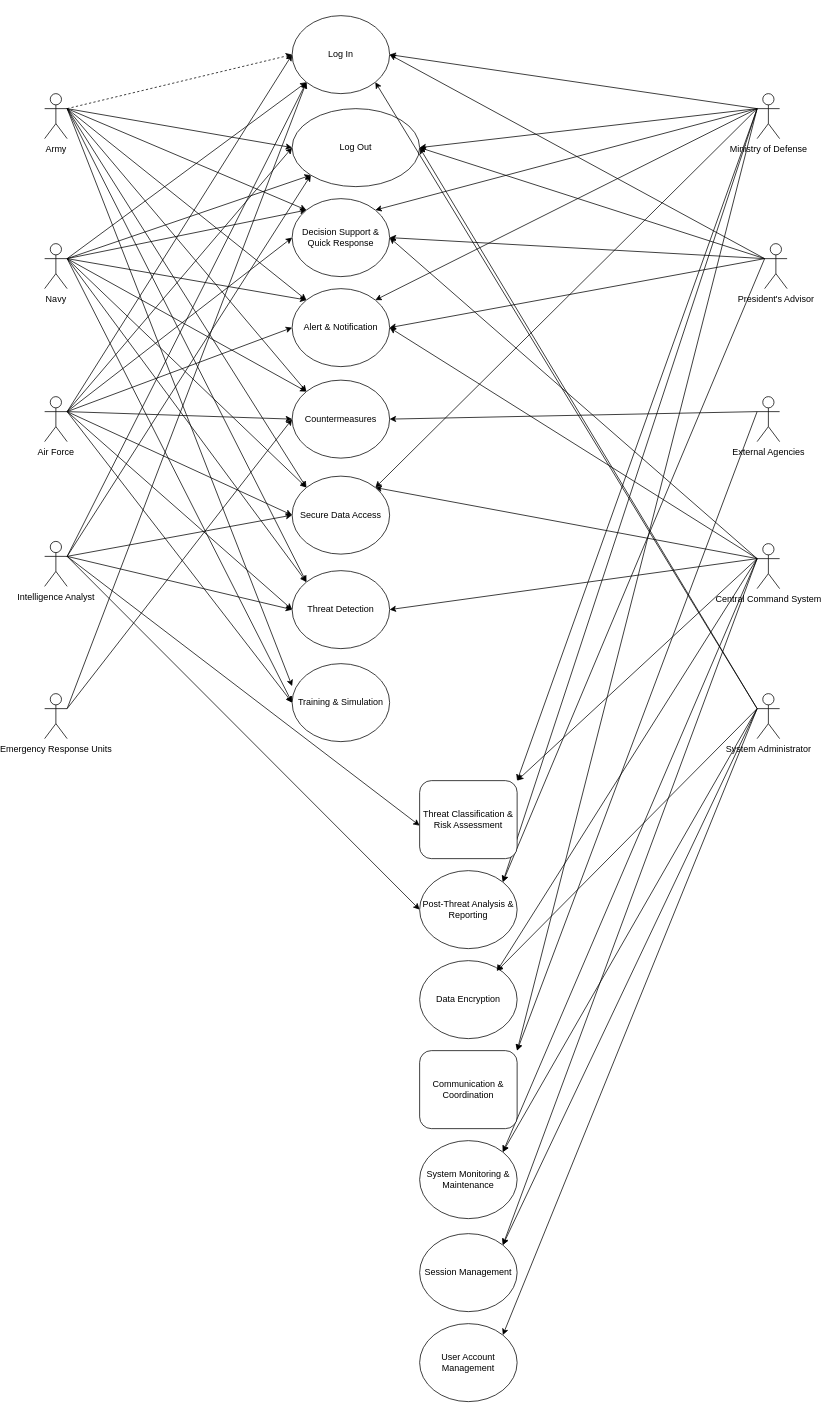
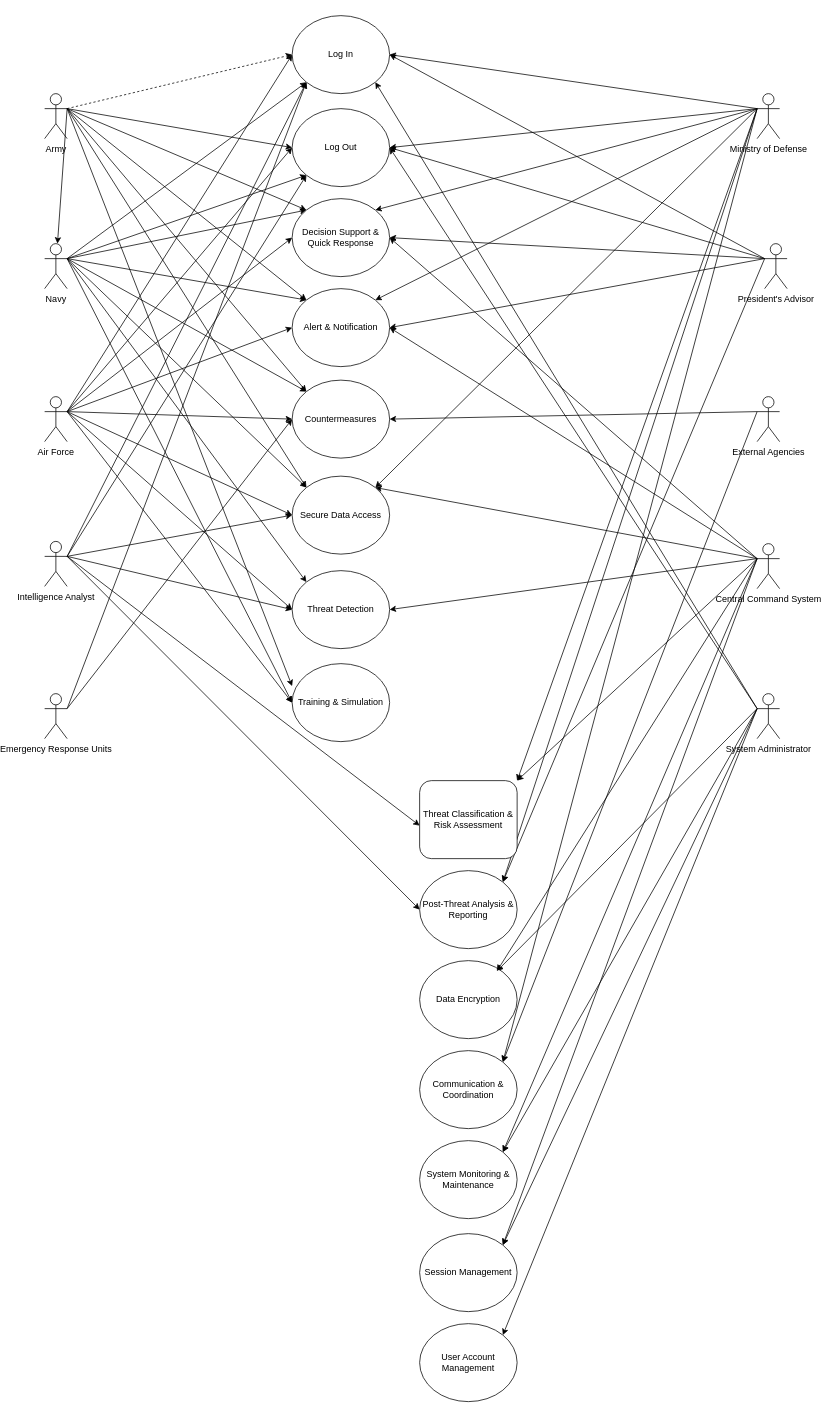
(356, 147) -> (341, 147)
(134, 240) -> (62, 175)
(468, 1089) -> (468, 1089)
